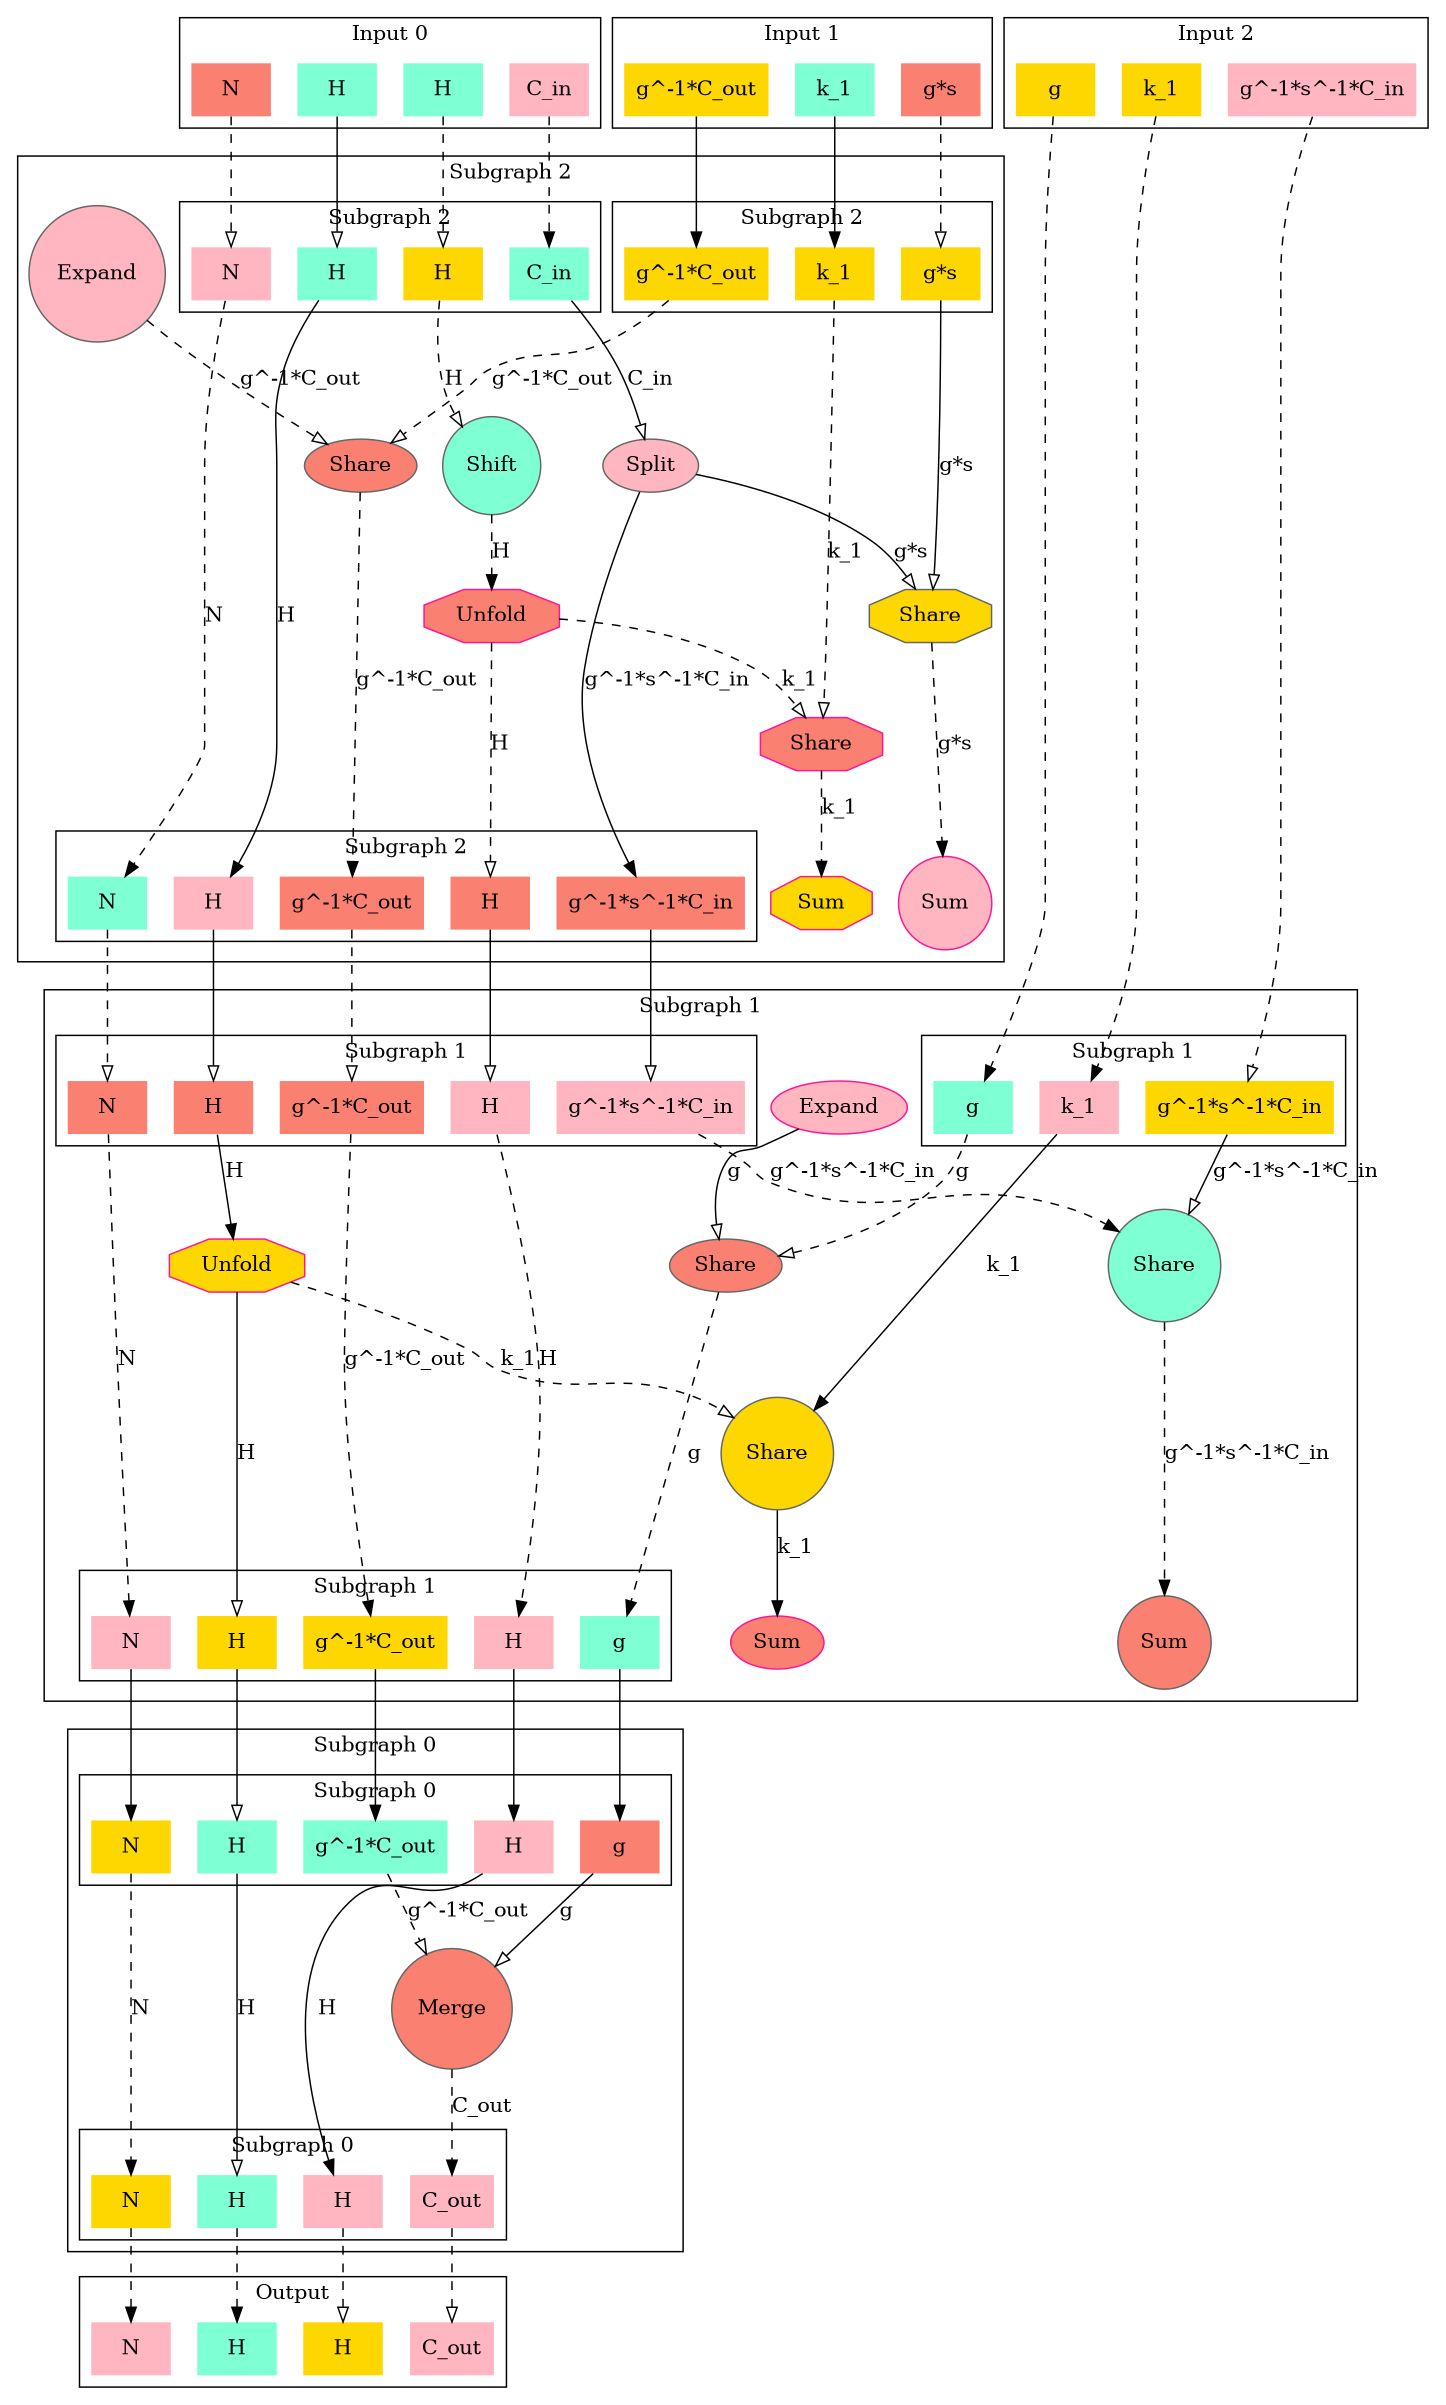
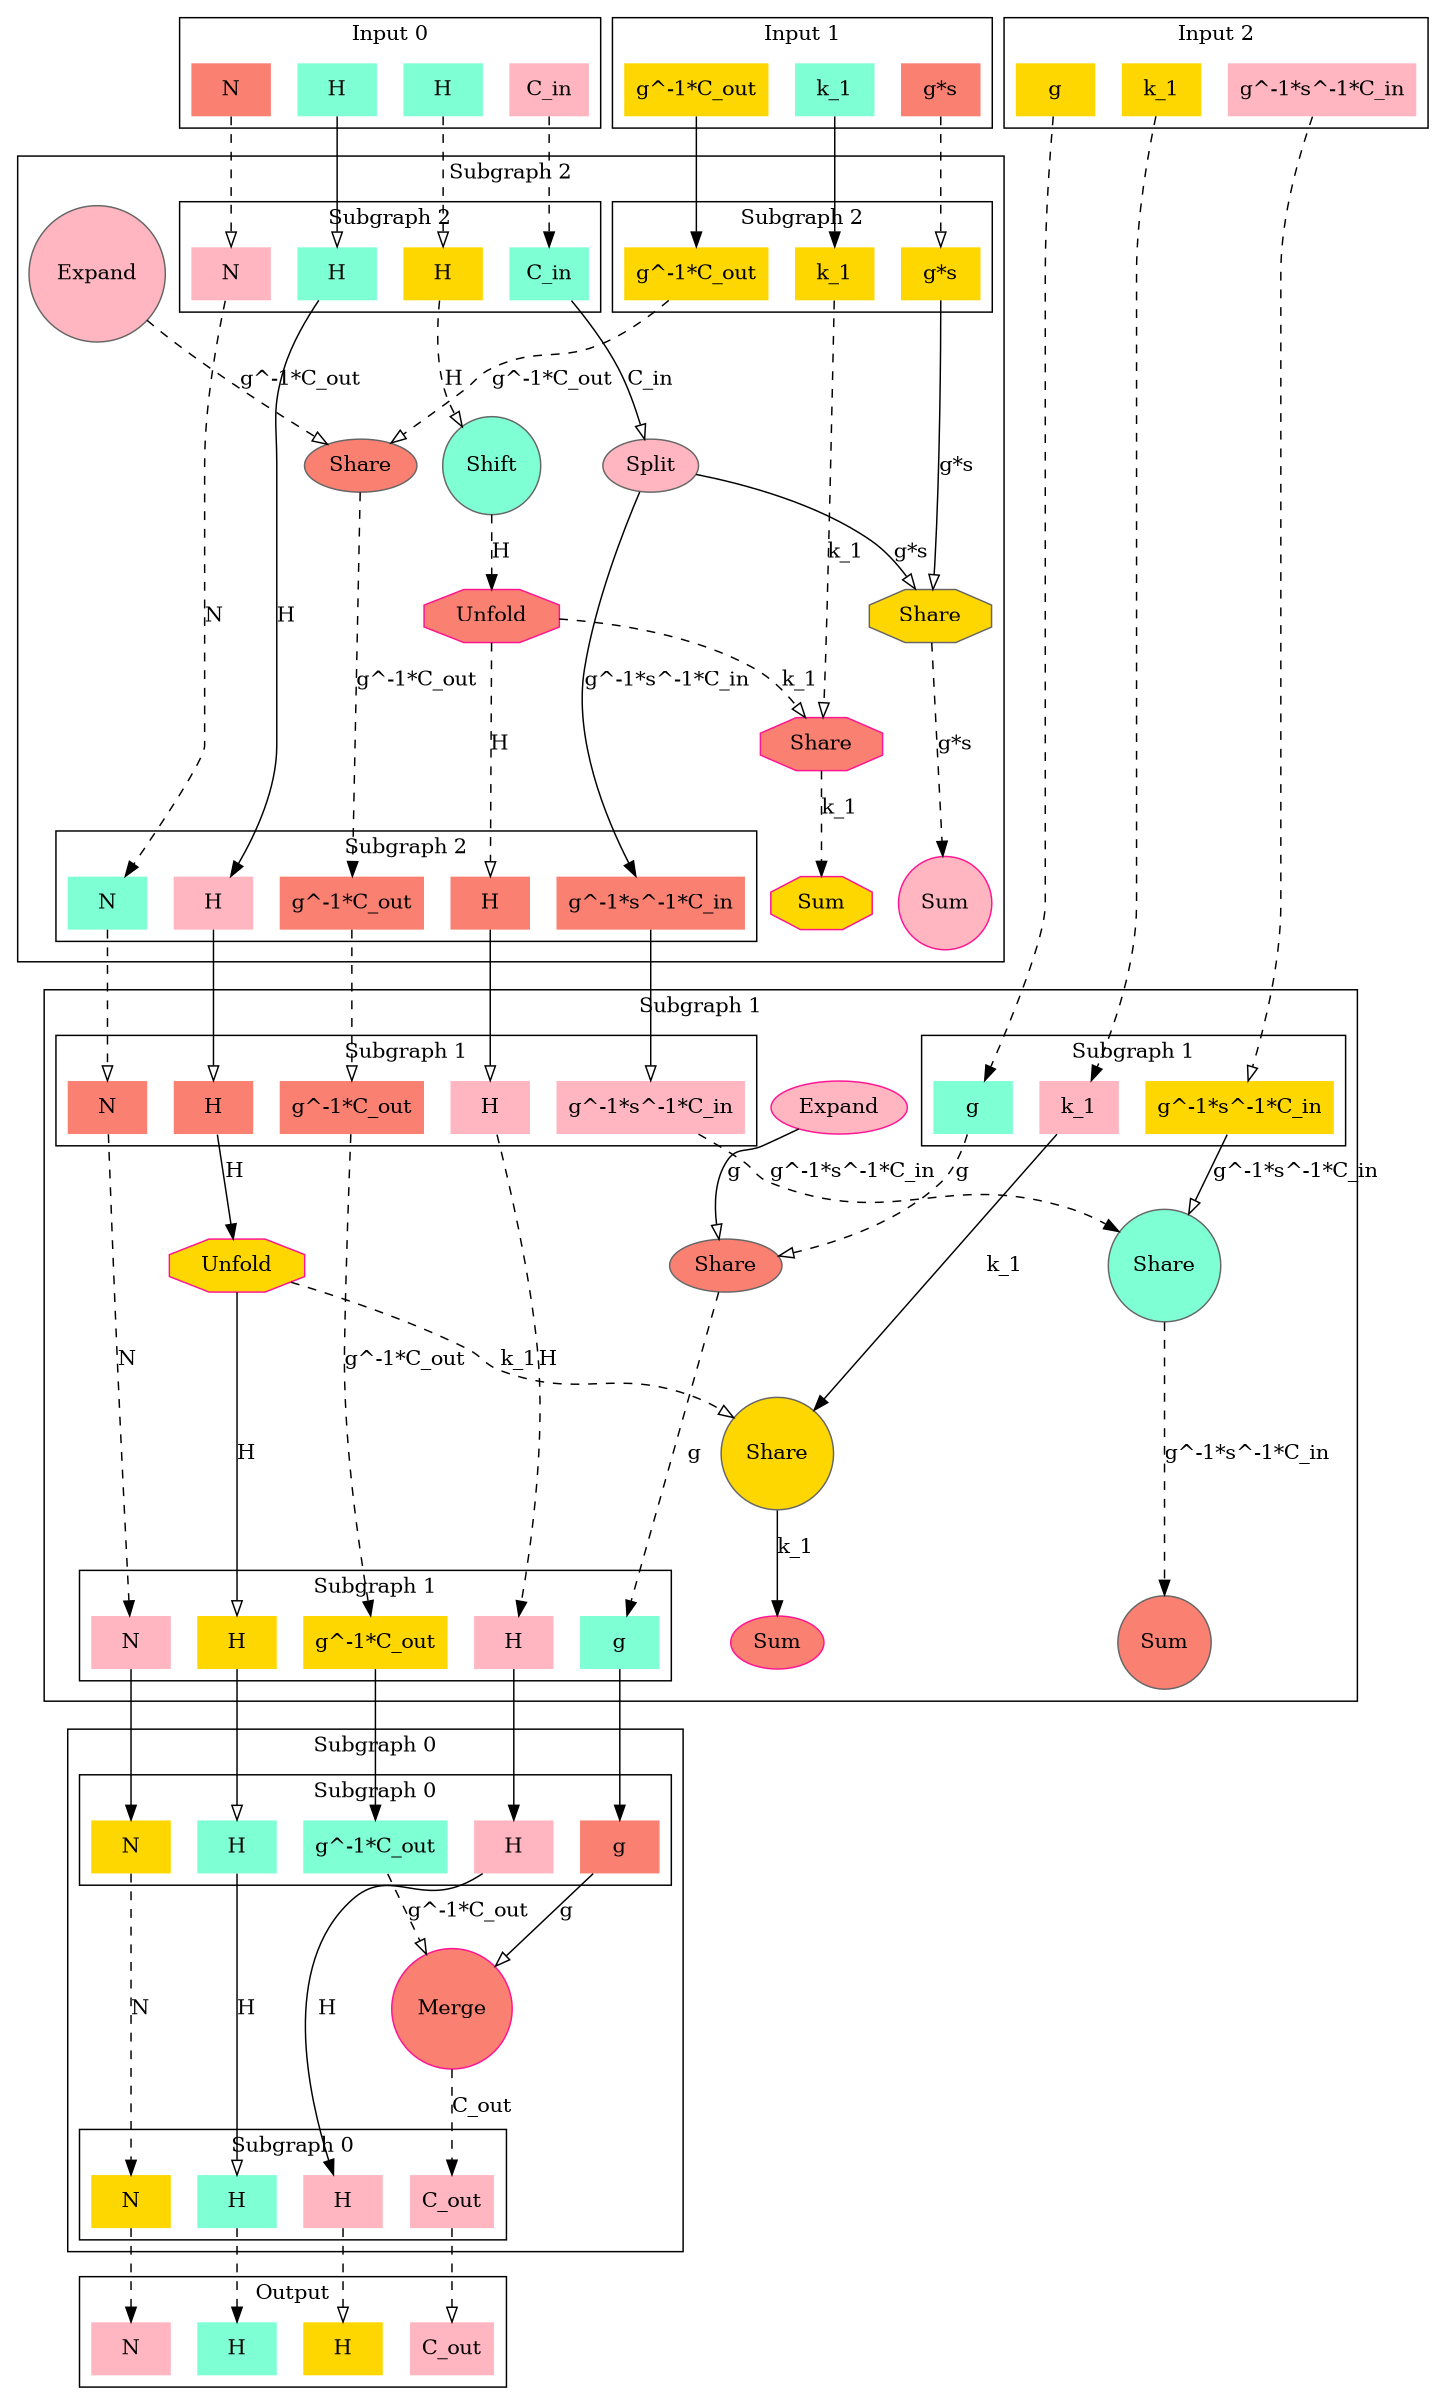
(452, 2009) -> (452, 2009)
